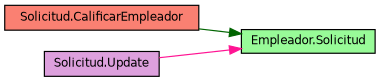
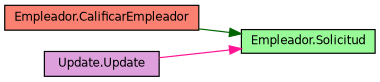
(102, 18) -> (102, 18)
(102, 64) -> (102, 64)
